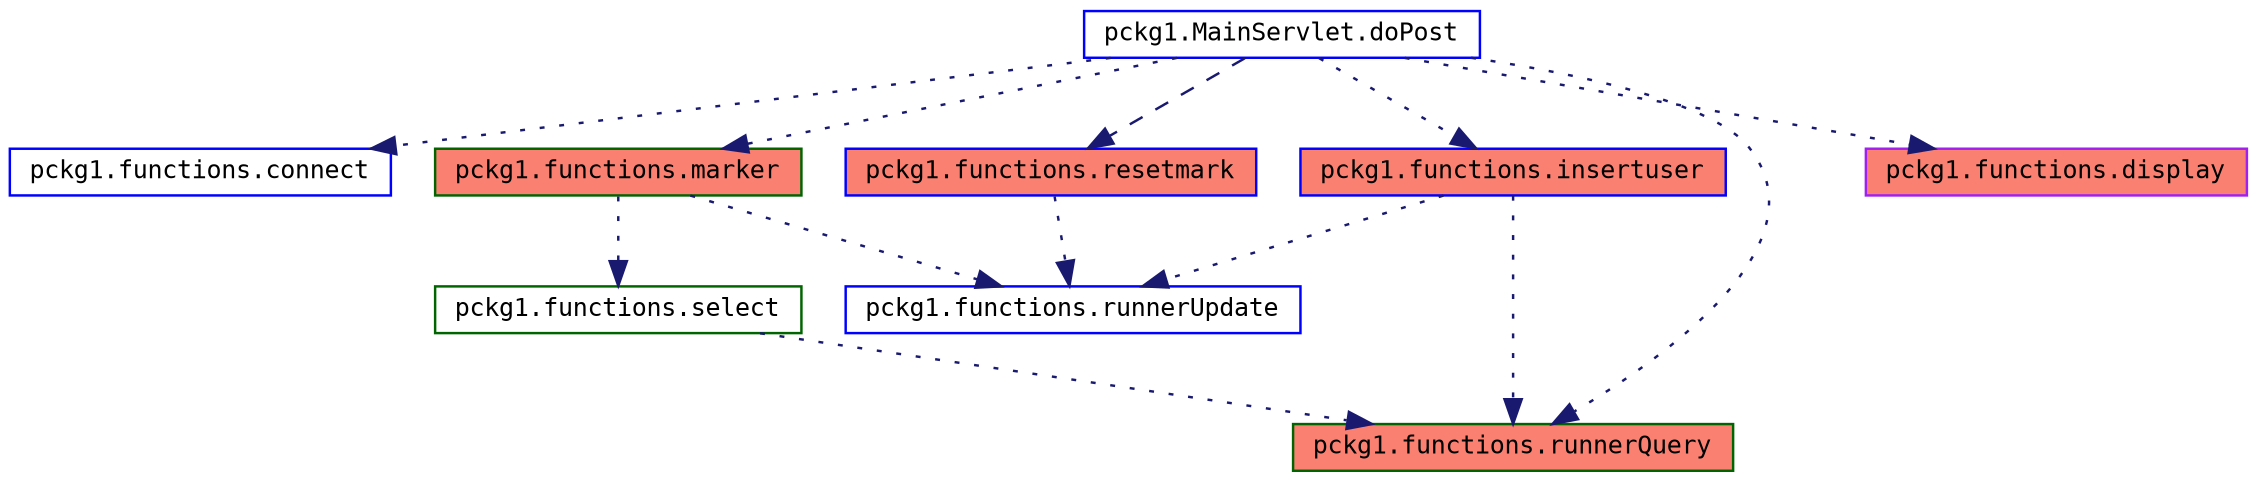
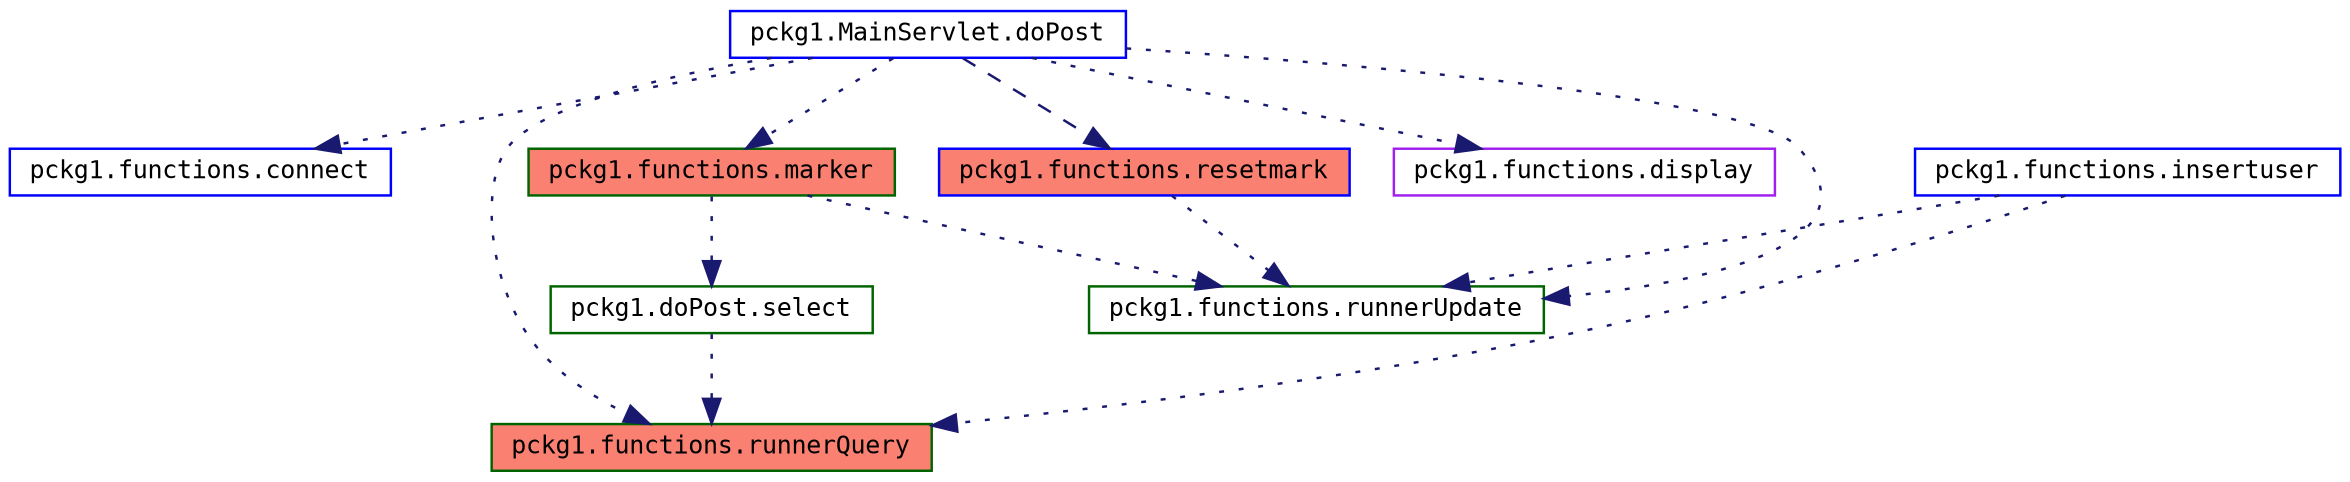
(1387, 97) -> (1635, 99)
(1513, 172) -> (2128, 172)
(2056, 172) -> (1584, 172)
(618, 310) -> (712, 310)
(1073, 310) -> (1316, 310)
